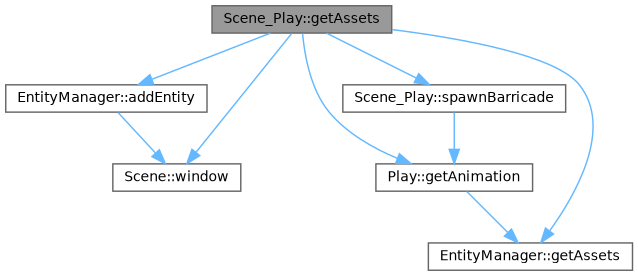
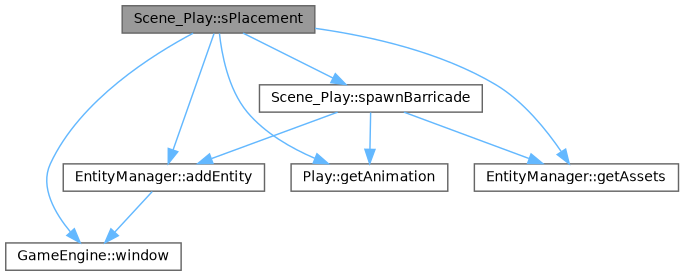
(302, 19) -> (218, 19)
none -> (284, 132)
(177, 178) -> (93, 257)
(487, 212) -> (466, 135)
